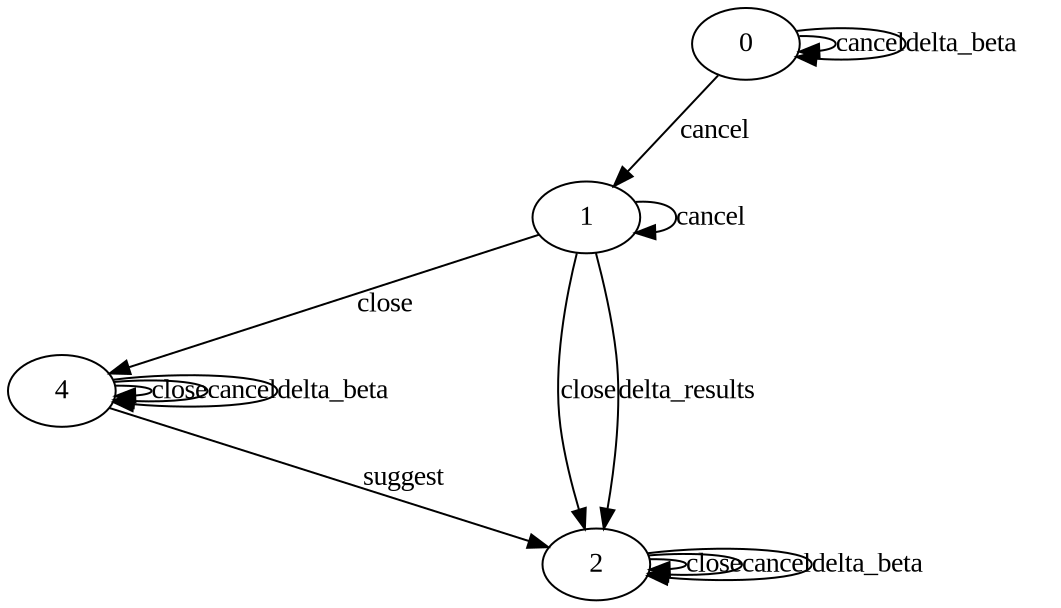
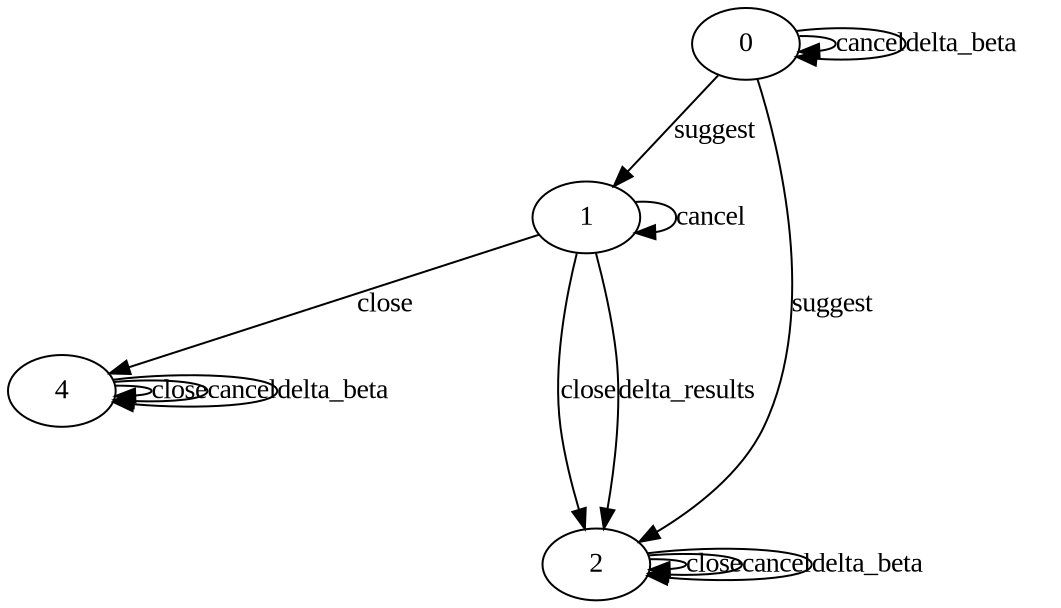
(715, 131) -> (715, 131)
(319, 475) -> (790, 329)
